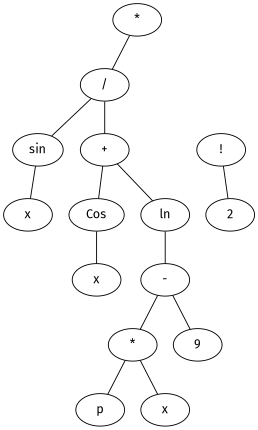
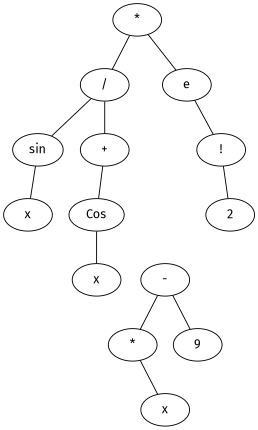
none -> (187, 85)
(165, 215) -> none
(100, 410) -> none
